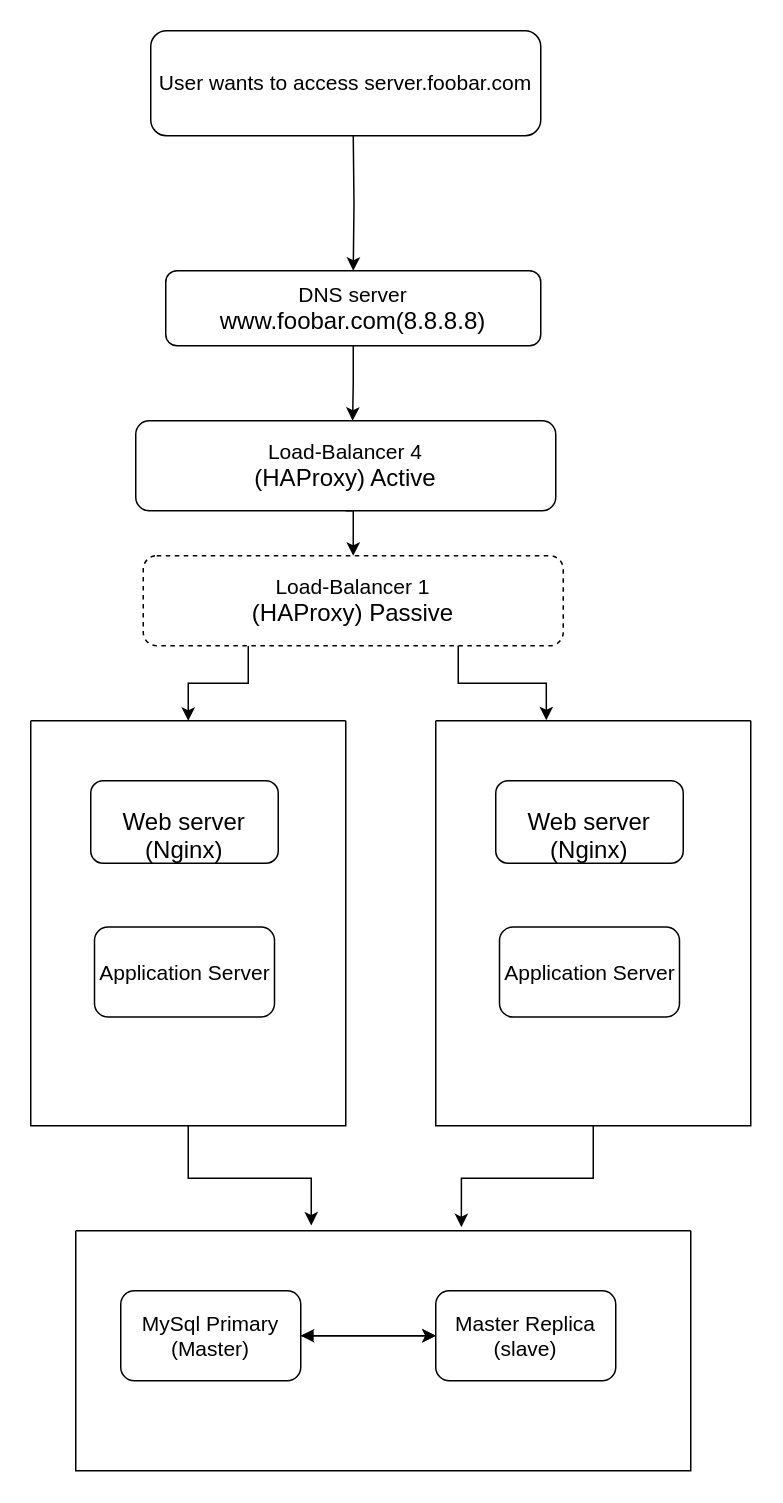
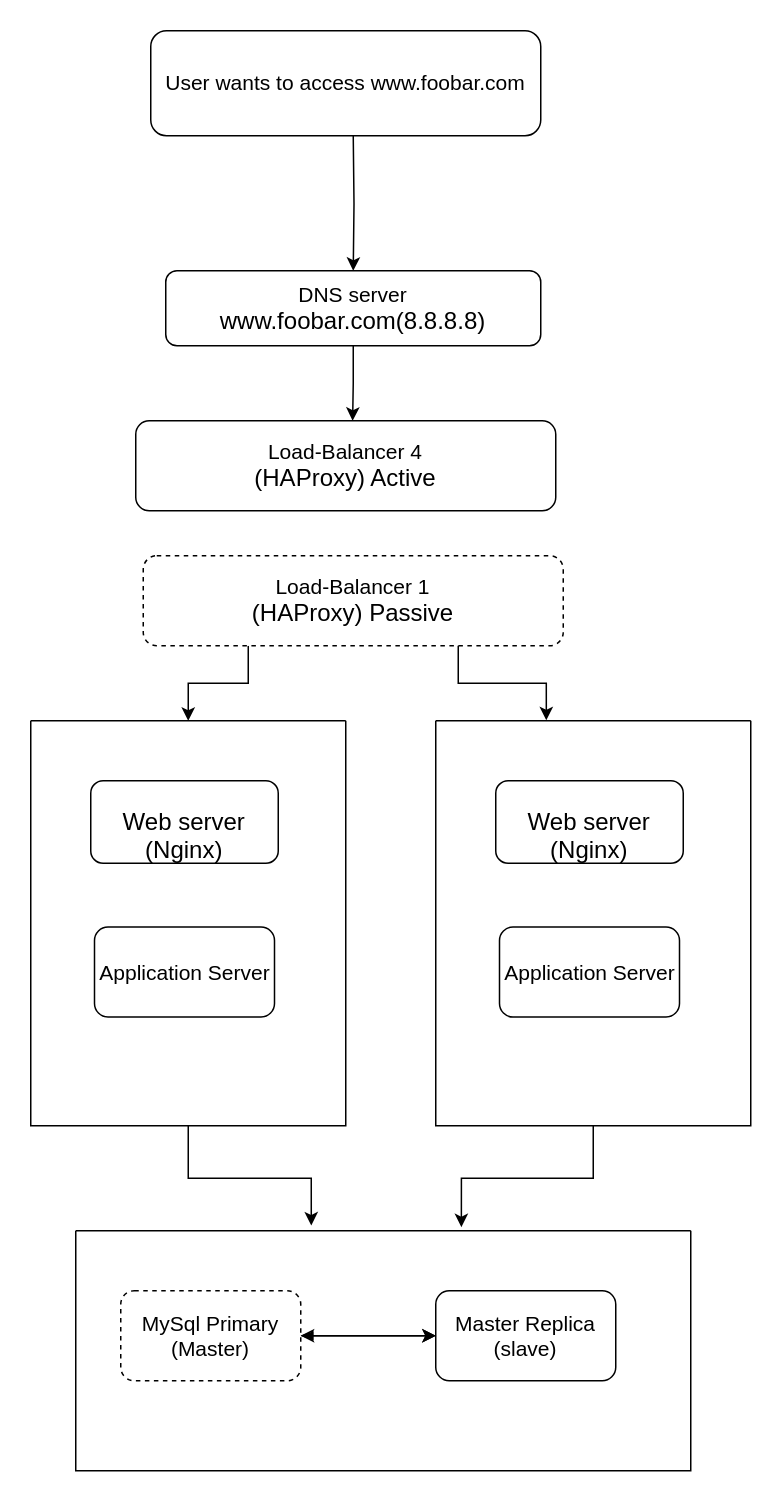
(346, 83) -> (346, 83)
(353, 527) -> none
(211, 1336) -> (211, 1336)
